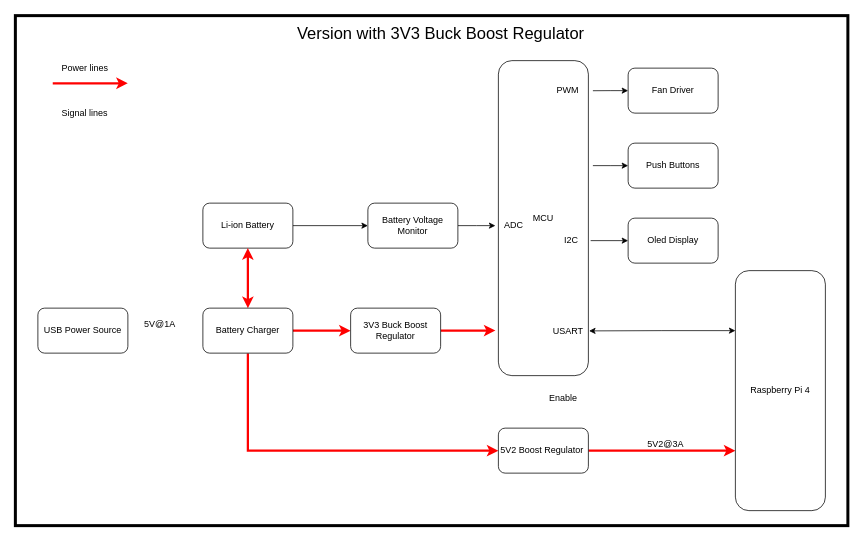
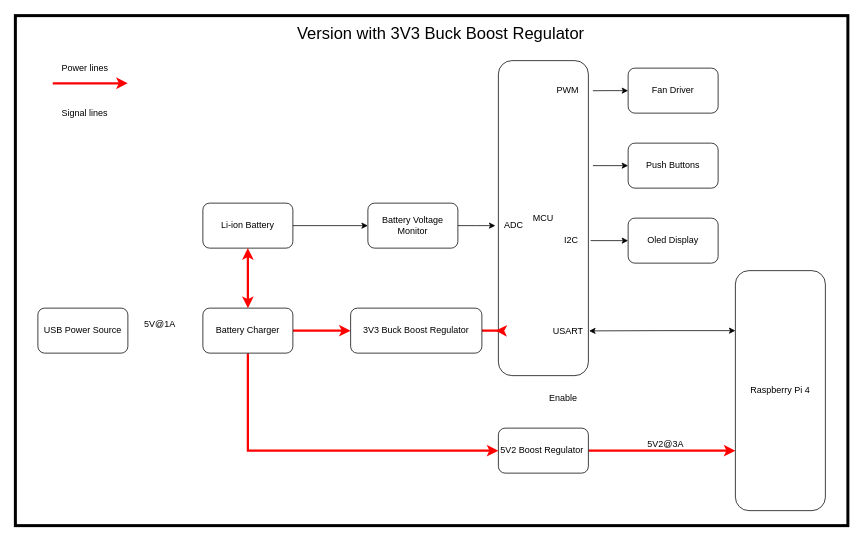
(396, 330) -> (416, 330)
